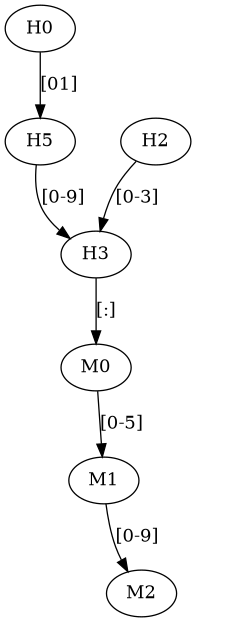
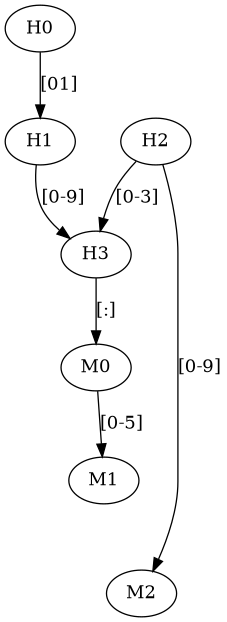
(40, 142) -> (40, 142)
(111, 533) -> (178, 362)
